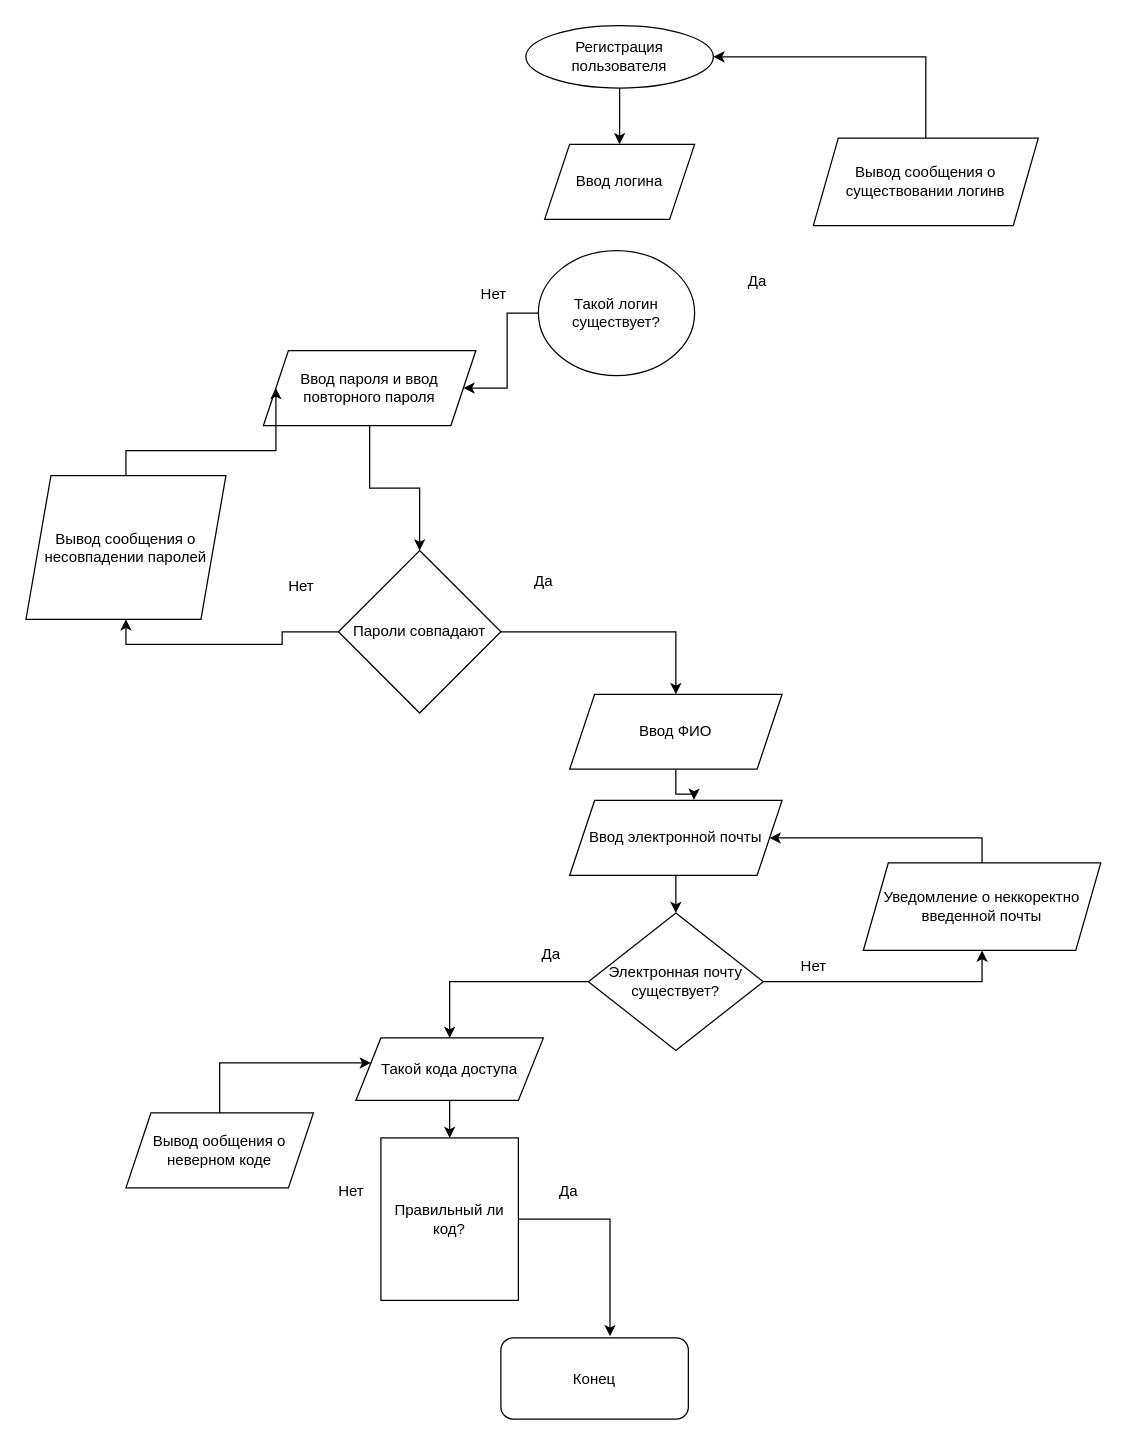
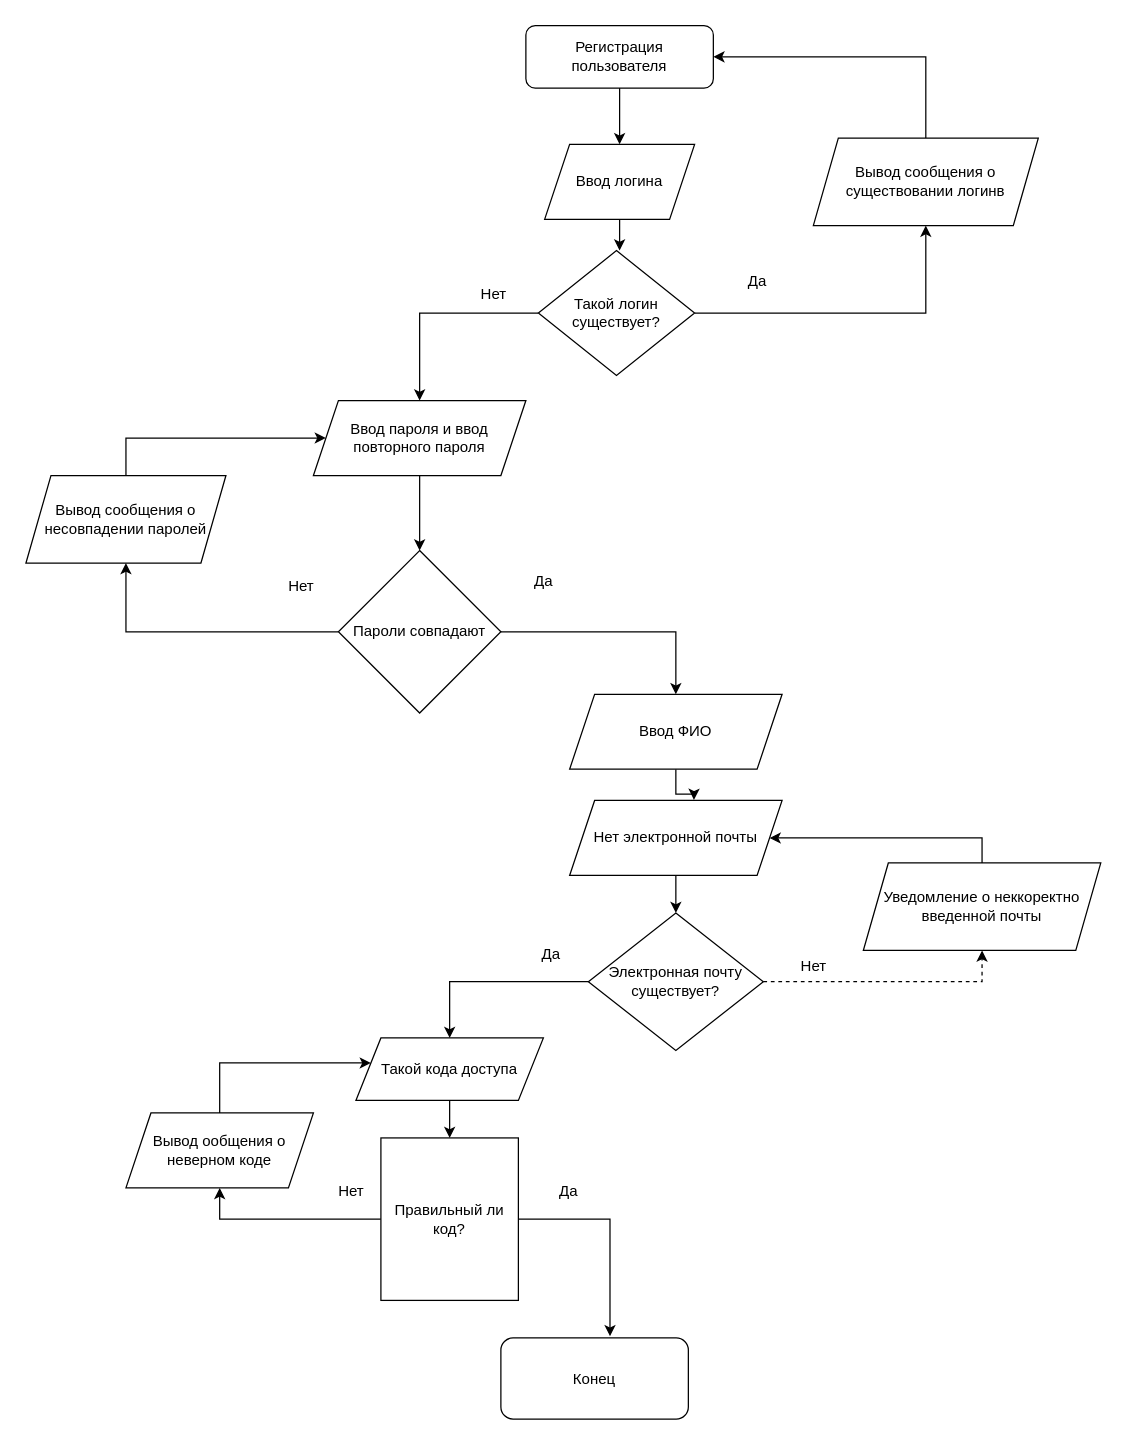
(619, 57) -> (619, 57)
none -> (619, 239)
(616, 313) -> (616, 313)
none -> (850, 313)
(369, 388) -> (419, 438)
(126, 548) -> (126, 519)
(676, 838) -> (676, 838)
(885, 982) -> (885, 982)
none -> (288, 1219)
